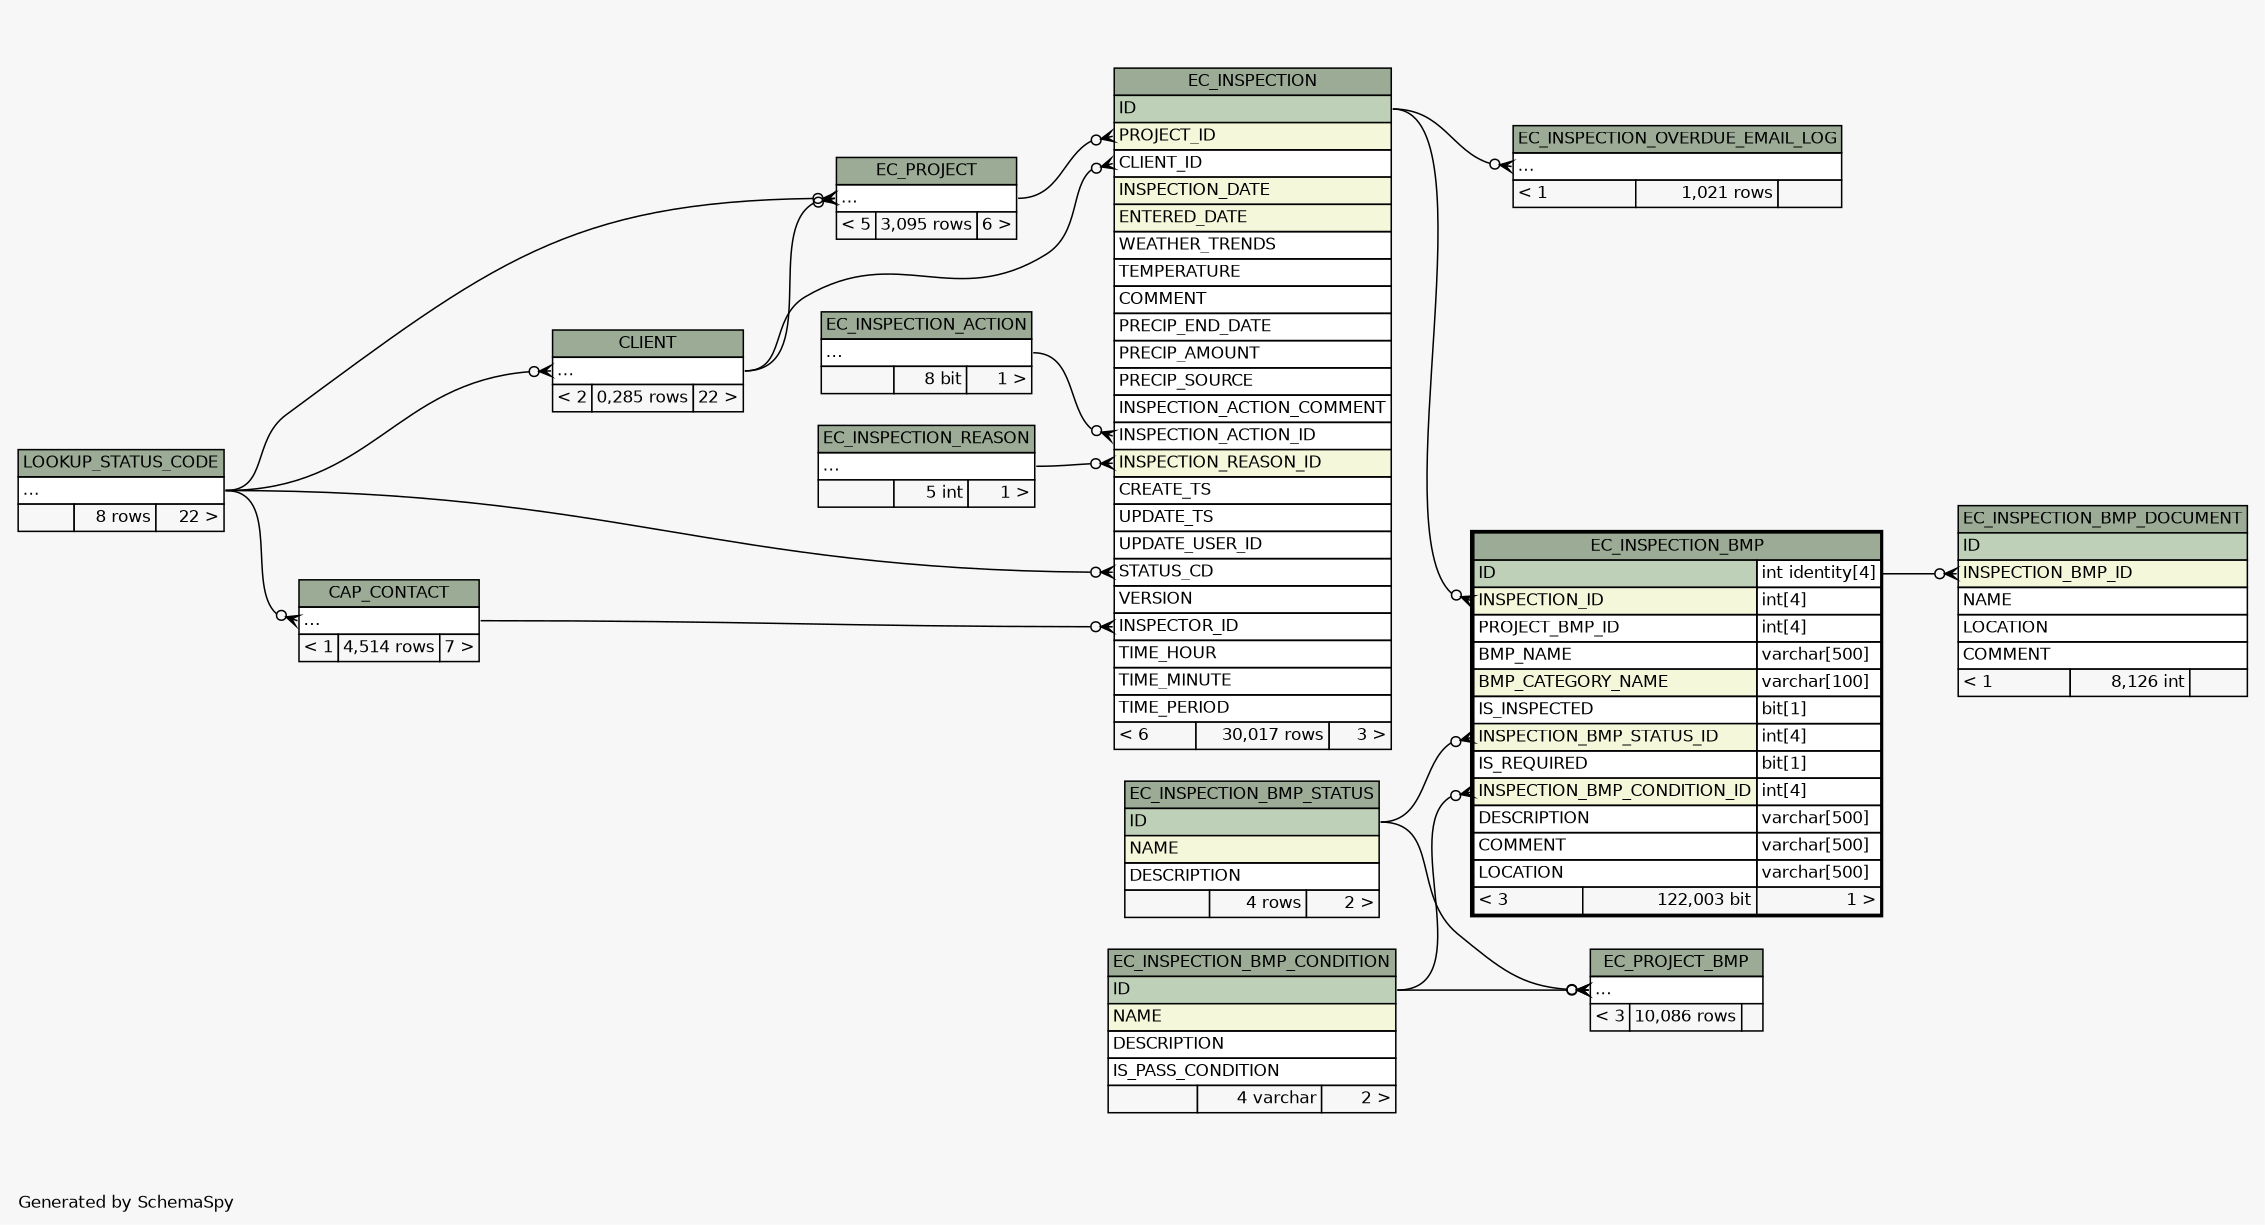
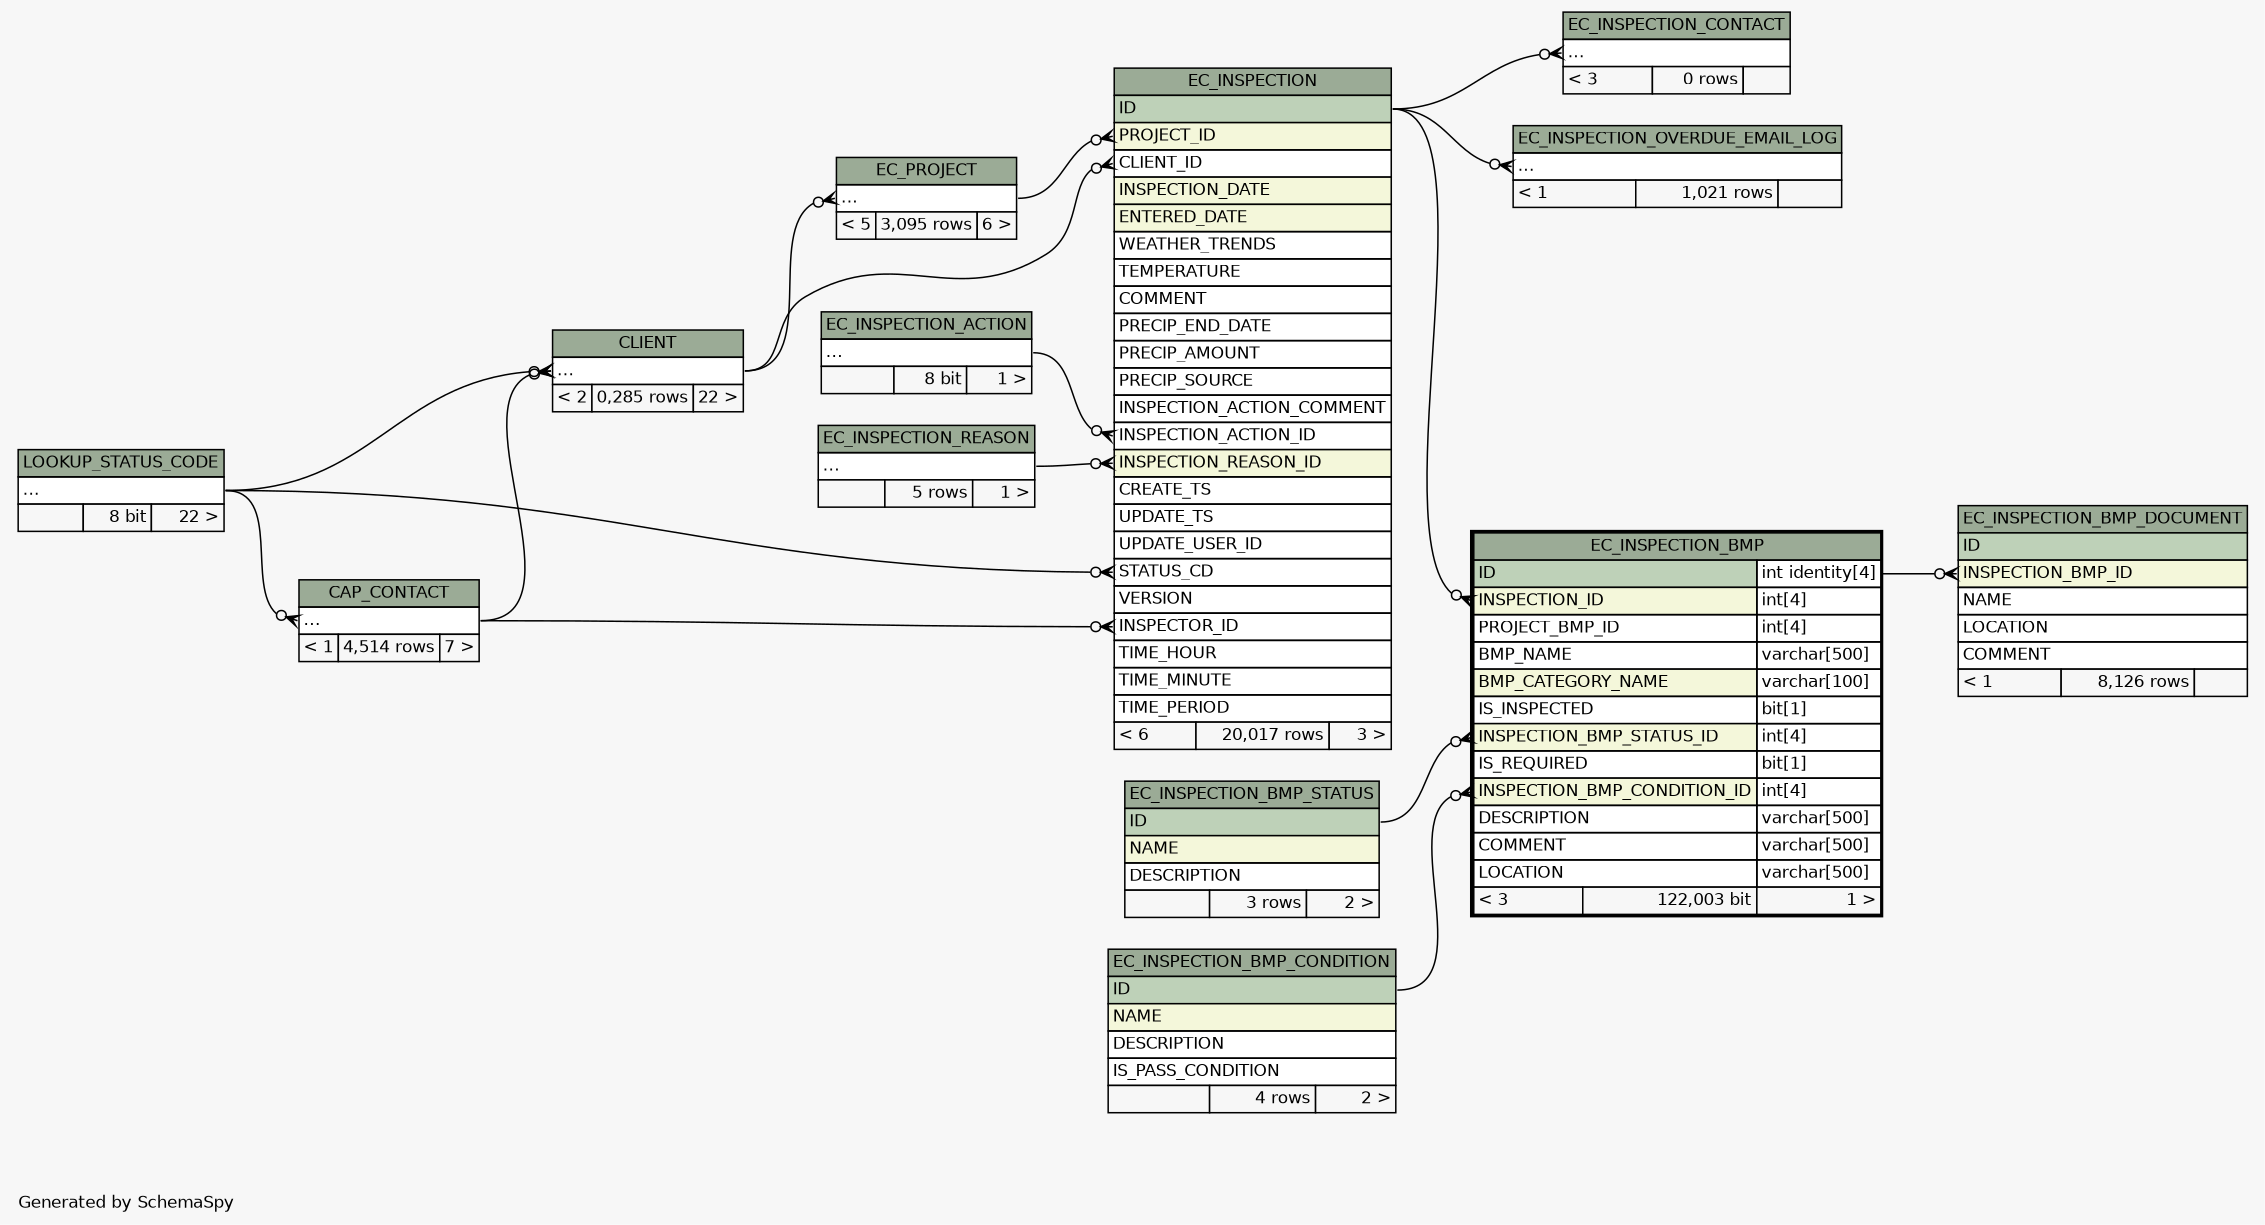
none -> (1677, 53)
(483, 278) -> none
none -> (515, 493)
(945, 493) -> (940, 493)
(123, 517) -> (128, 517)
(2148, 682) -> (2144, 682)
(1273, 735) -> (1273, 735)
(1274, 903) -> (1274, 903)
(1677, 990) -> none
(1277, 1098) -> (1283, 1098)
